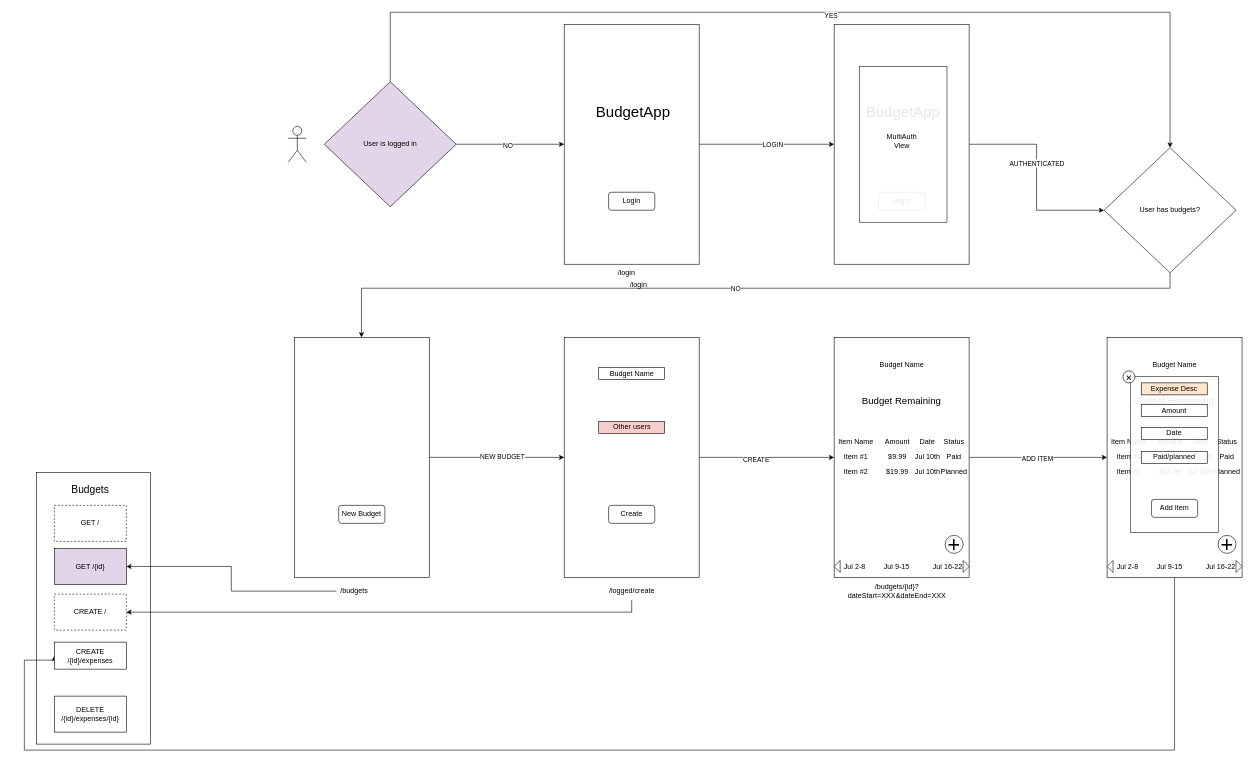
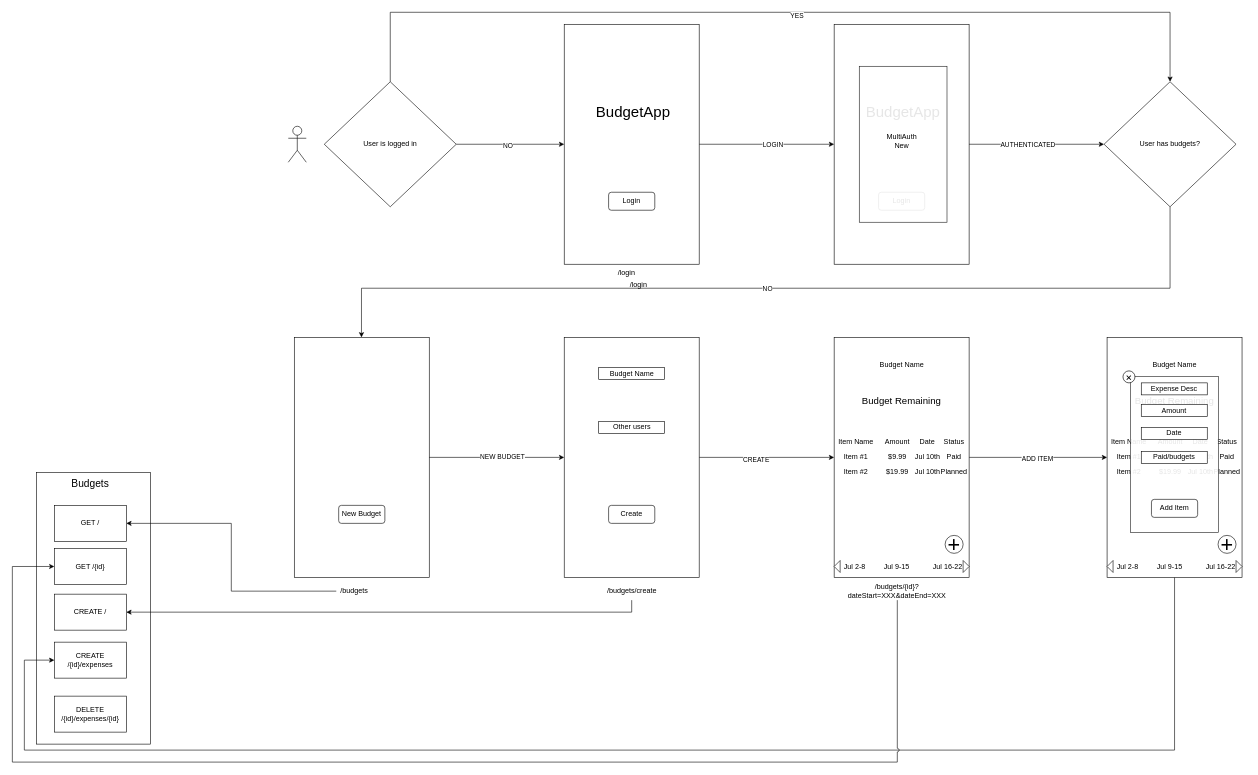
(902, 141) -> (902, 141)
(390, 144) -> (390, 144)
(1170, 210) -> (1170, 144)
(1175, 389) -> (1175, 389)
(632, 428) -> (632, 428)
(1175, 458) -> (1175, 458)
(90, 491) -> (90, 485)
(90, 524) -> (90, 524)
(90, 567) -> (90, 567)
(181, 567) -> (181, 524)
(632, 591) -> (632, 591)
(90, 612) -> (90, 612)
none -> (12, 647)
(90, 656) -> (90, 660)
